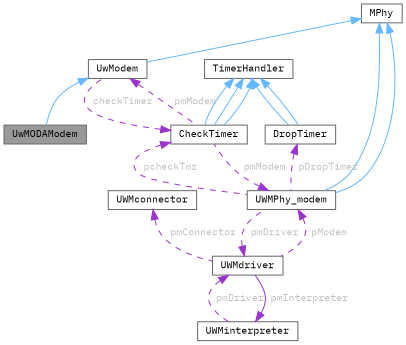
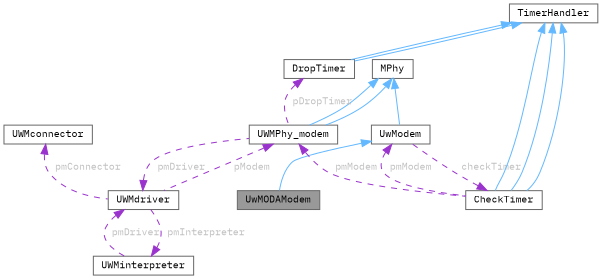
(170, 183) -> none
(265, 293) -> (160, 228)
